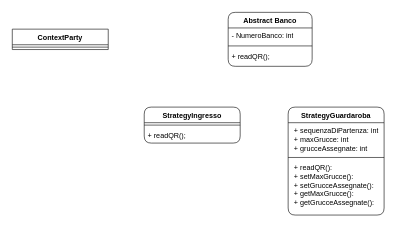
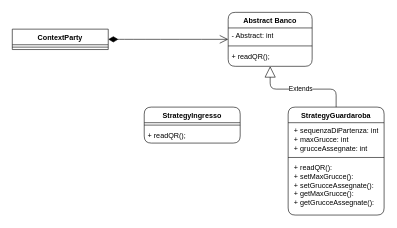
(264, 36) -> (258, 36)
none -> (172, 39)
none -> (300, 89)
